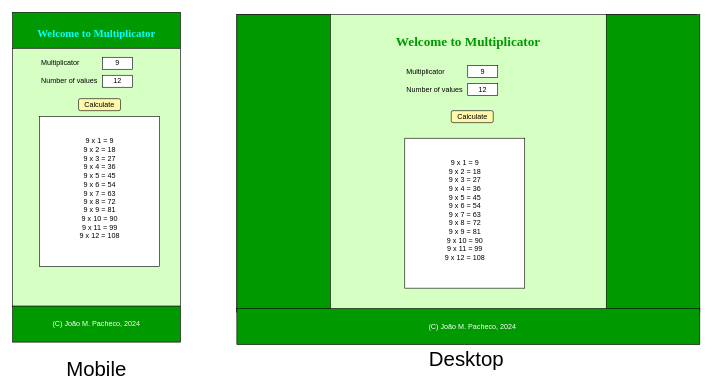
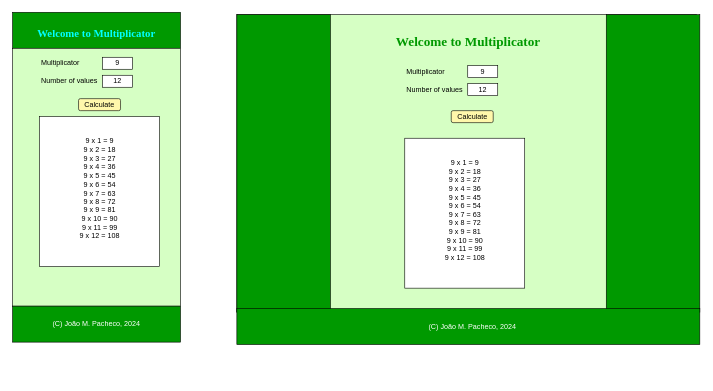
(467, 360) -> none
(96, 369) -> none
